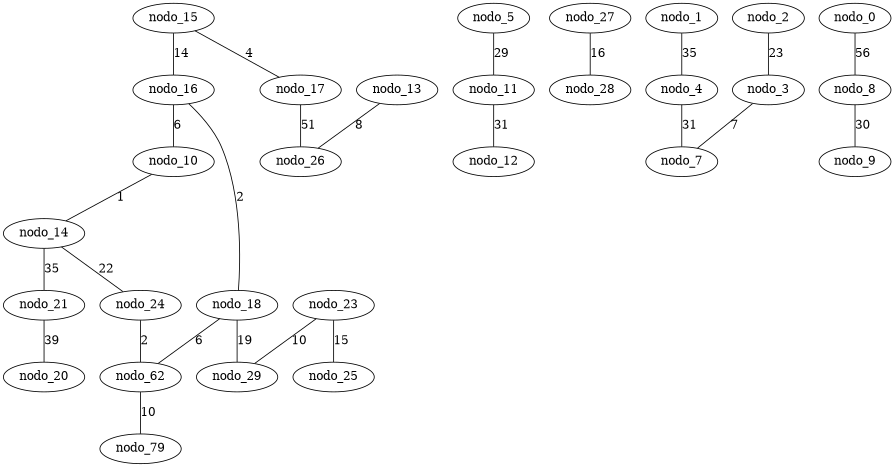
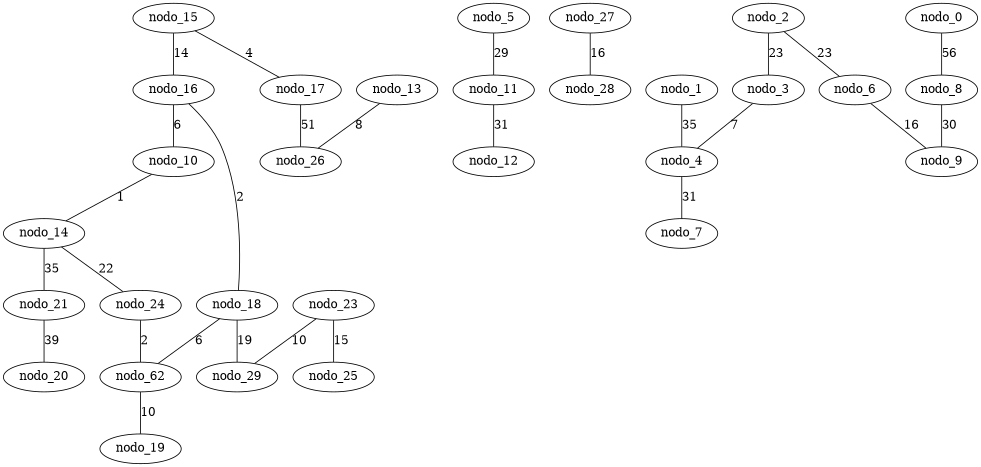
none -> (855, 90)
(725, 126) -> (725, 126)
(141, 449) -> (141, 449)
